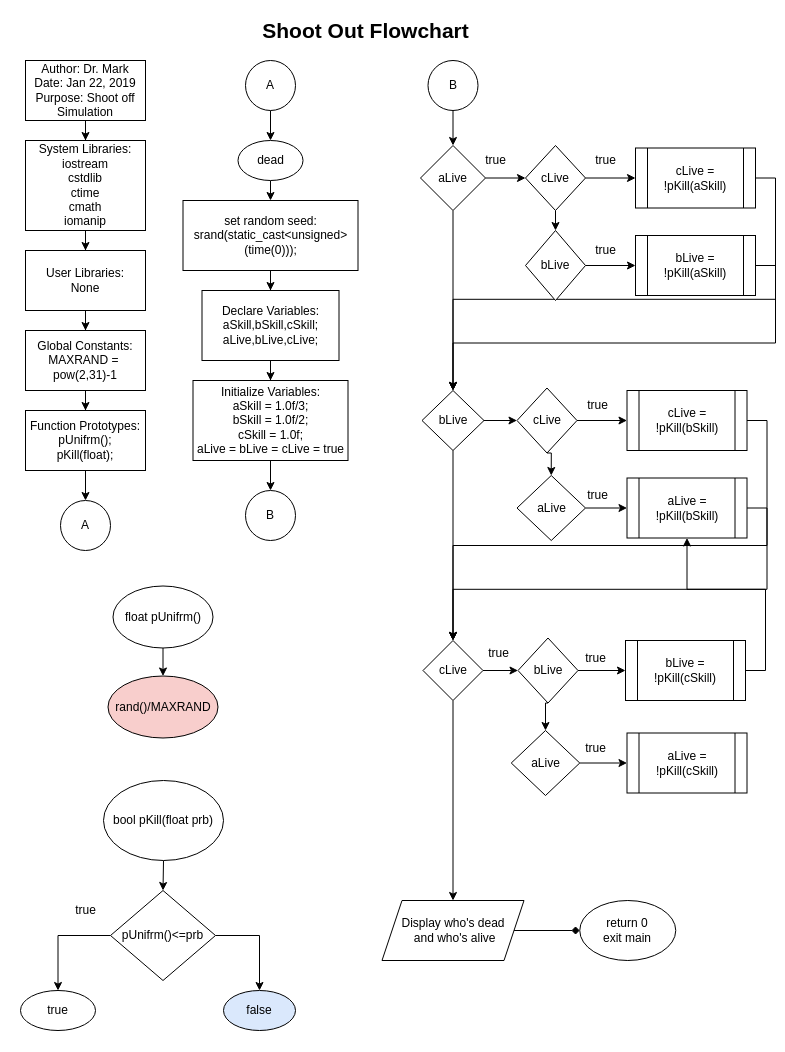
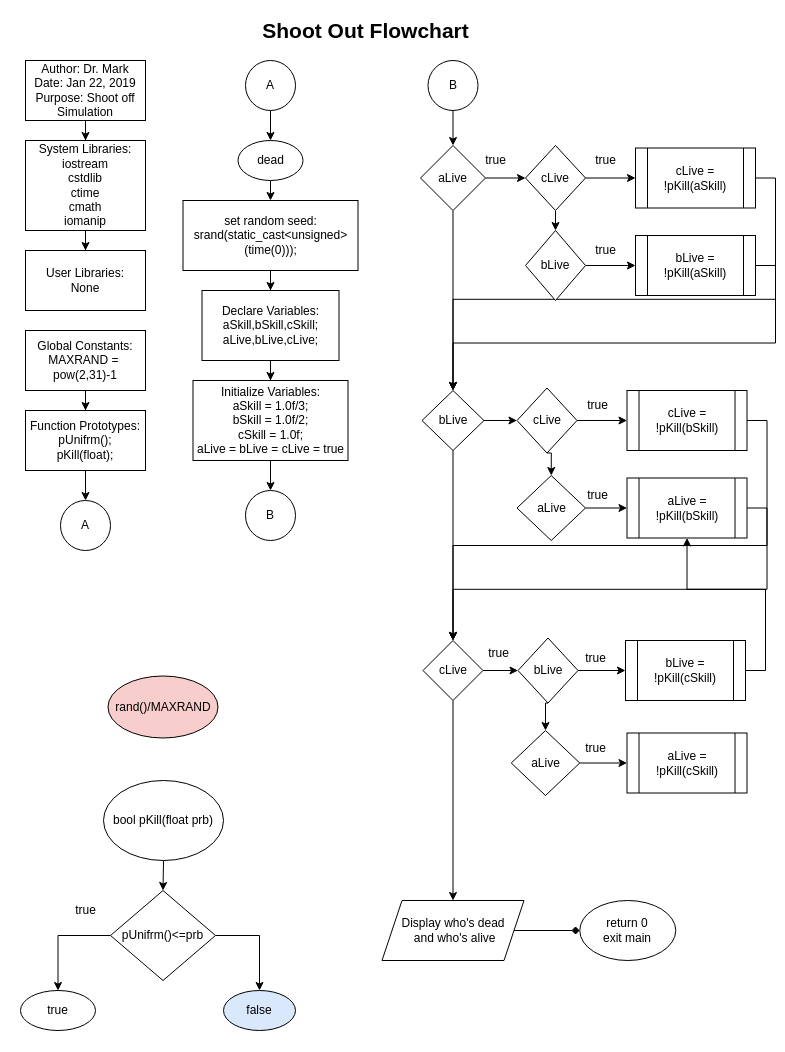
(86, 325) -> none
(163, 617) -> none
(163, 658) -> none
